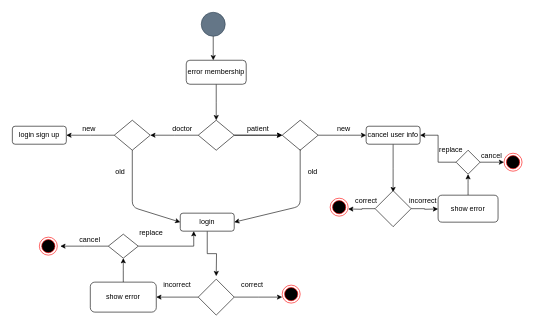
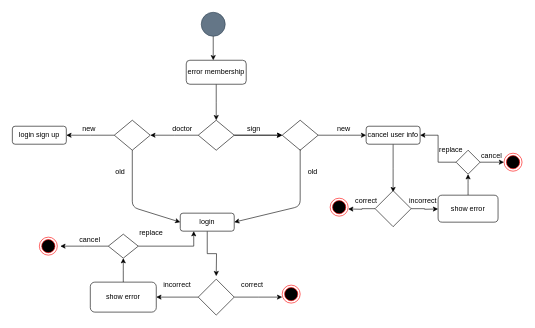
(261, 129) -> (255, 129)
